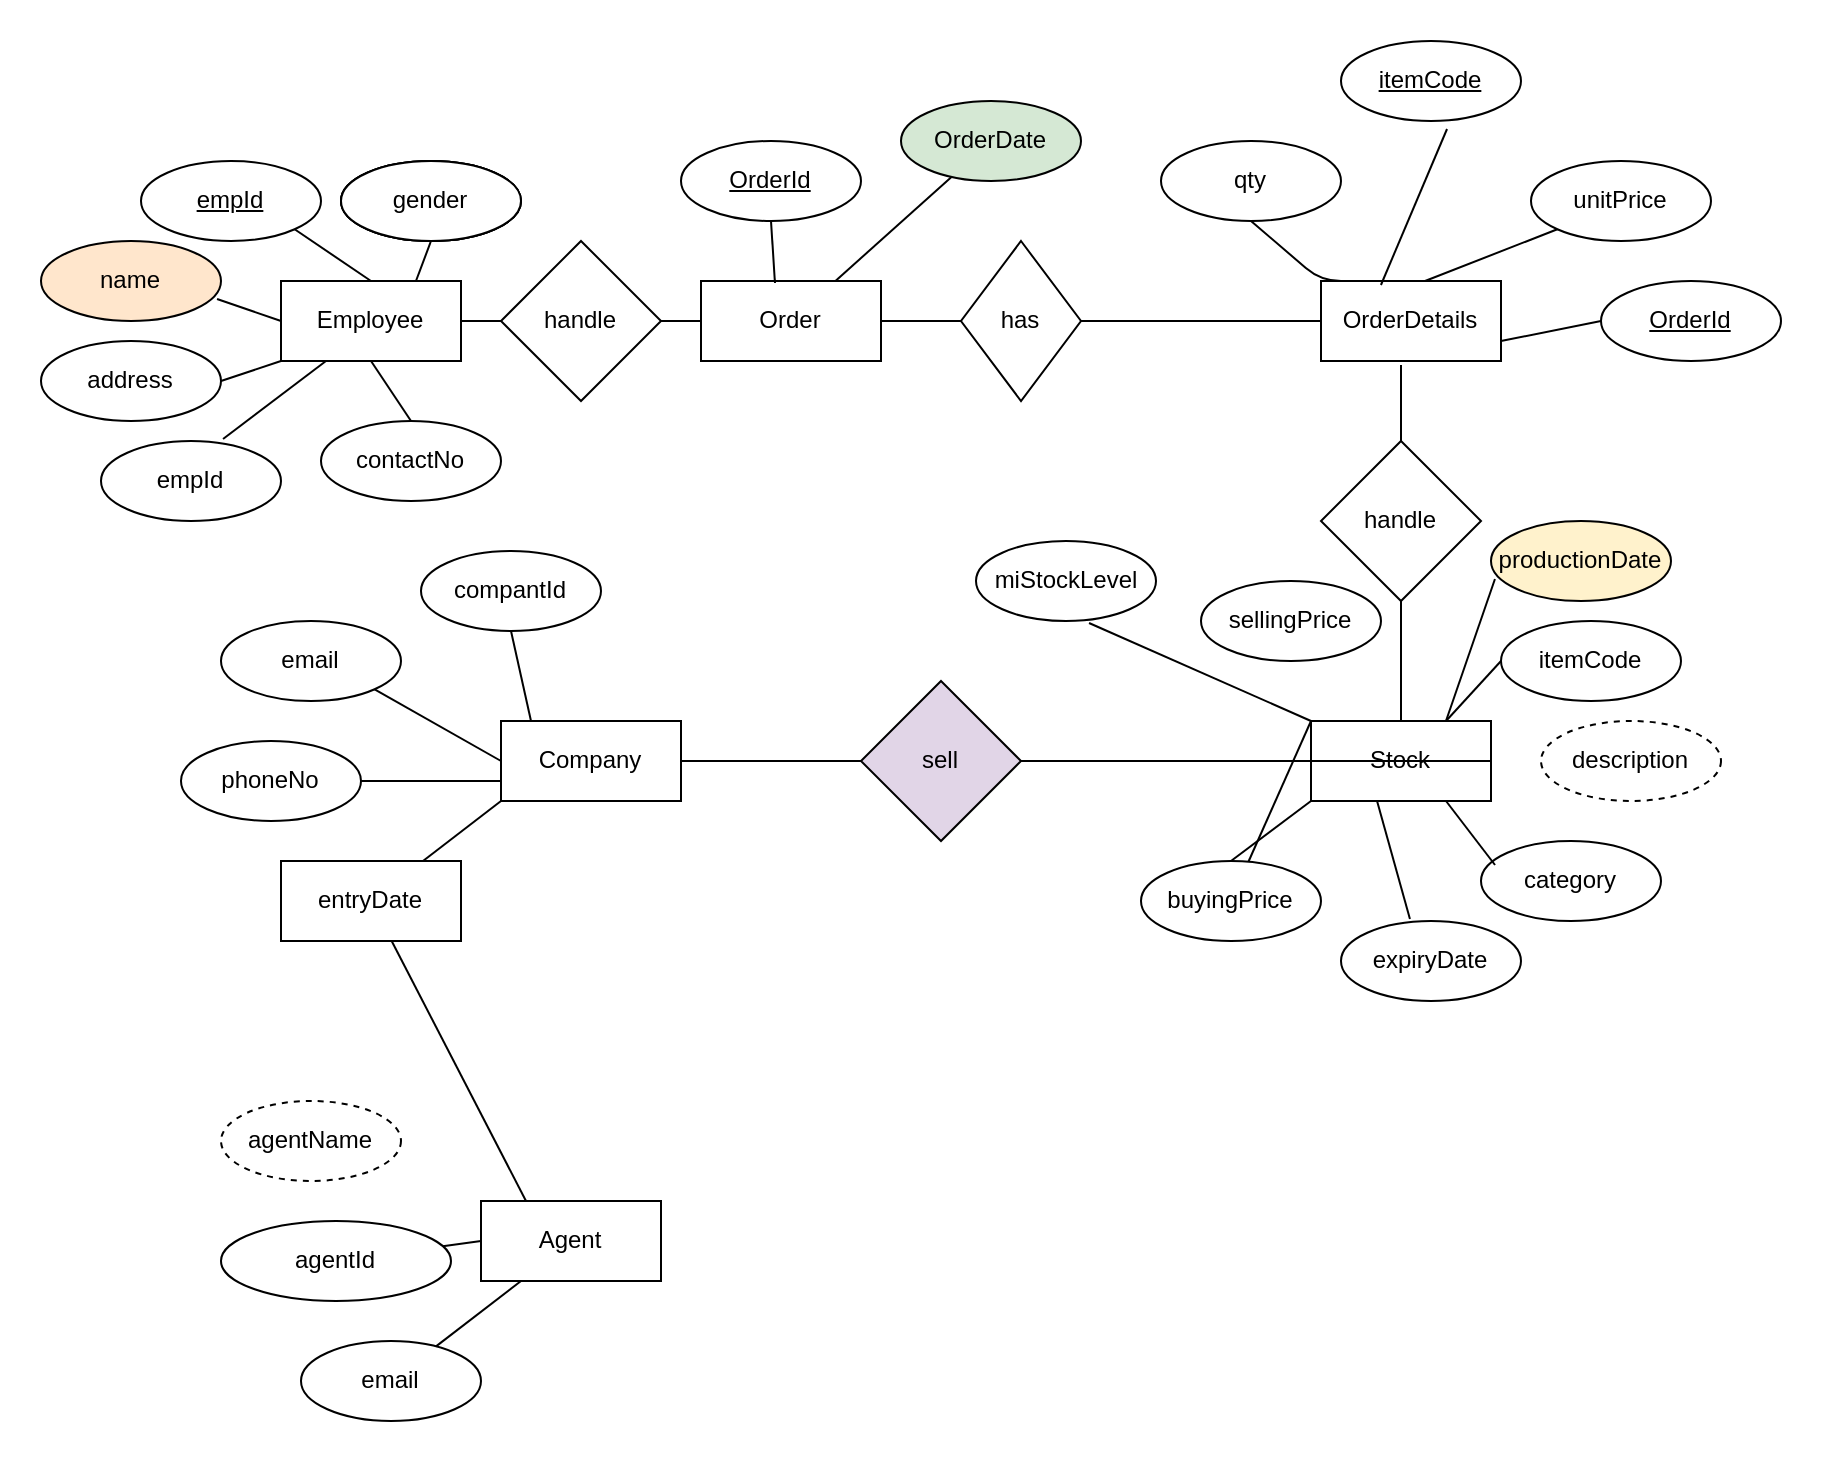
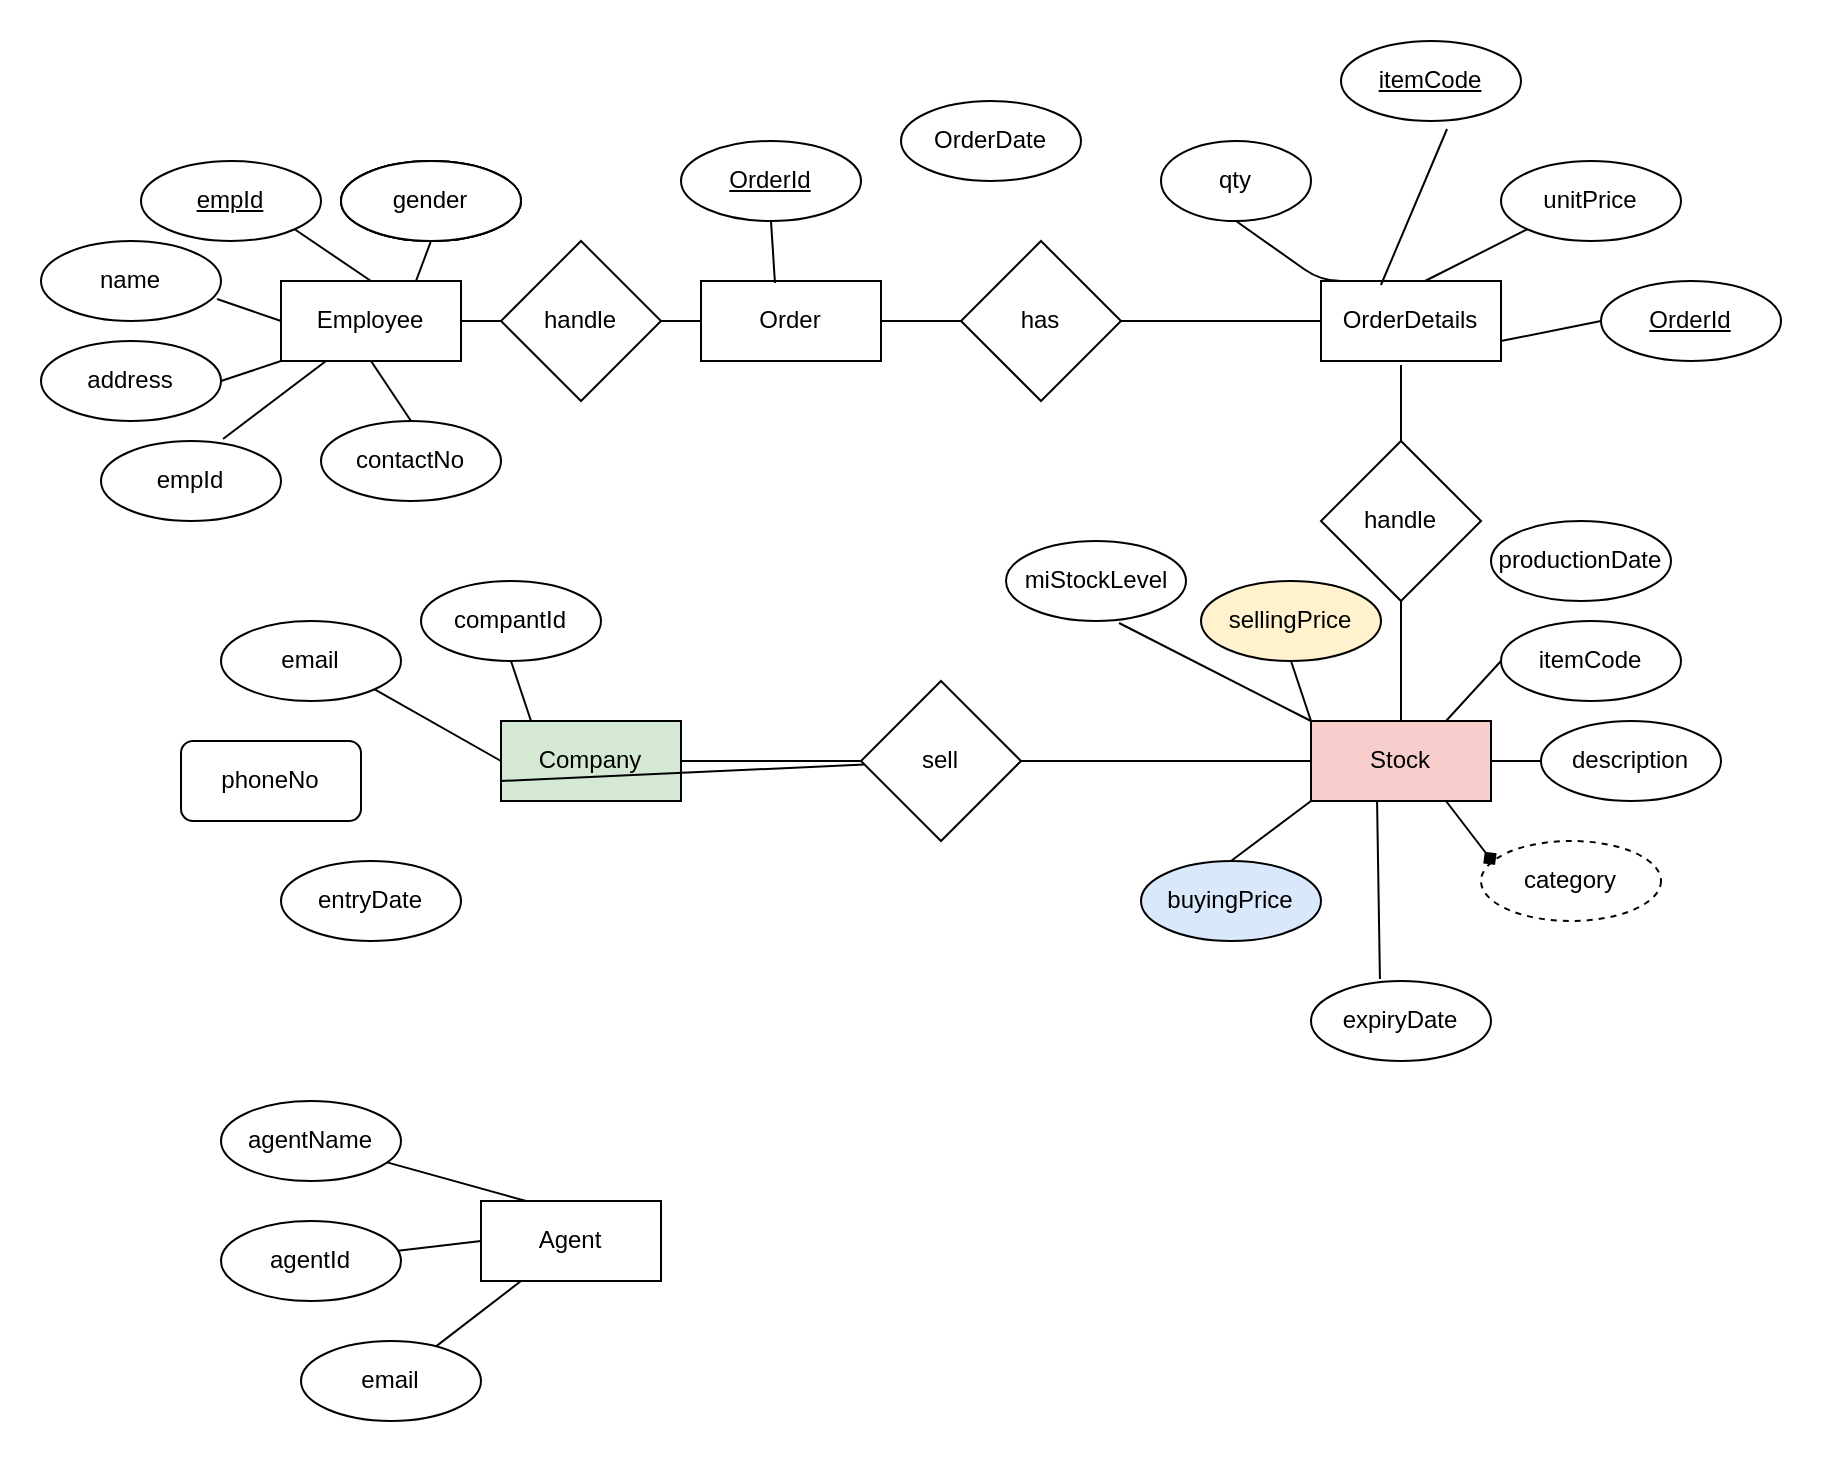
(991, 141) -> (991, 141)
(1251, 181) -> (1236, 181)
(1621, 201) -> (1591, 201)
(894, 229) -> none
(131, 281) -> (131, 281)
(1021, 321) -> (1041, 321)
(1581, 561) -> (1581, 561)
(1066, 581) -> (1096, 581)
(511, 591) -> (511, 621)
(1291, 621) -> (1291, 621)
(1471, 647) -> none
(591, 761) -> (591, 761)
(941, 761) -> (941, 761)
(1401, 761) -> (1401, 761)
(1402, 761) -> (1516, 761)
(1631, 761) -> (1631, 761)
(271, 781) -> (271, 781)
(431, 781) -> (682, 773)
(1276, 800) -> (1300, 689)
(462, 831) -> none
(1490, 858) -> (1485, 852)
(1571, 881) -> (1571, 881)
(371, 901) -> (371, 901)
(1231, 901) -> (1231, 901)
(1431, 961) -> (1401, 1021)
(459, 1071) -> (457, 1182)
(311, 1141) -> (311, 1141)
(336, 1261) -> (311, 1261)
